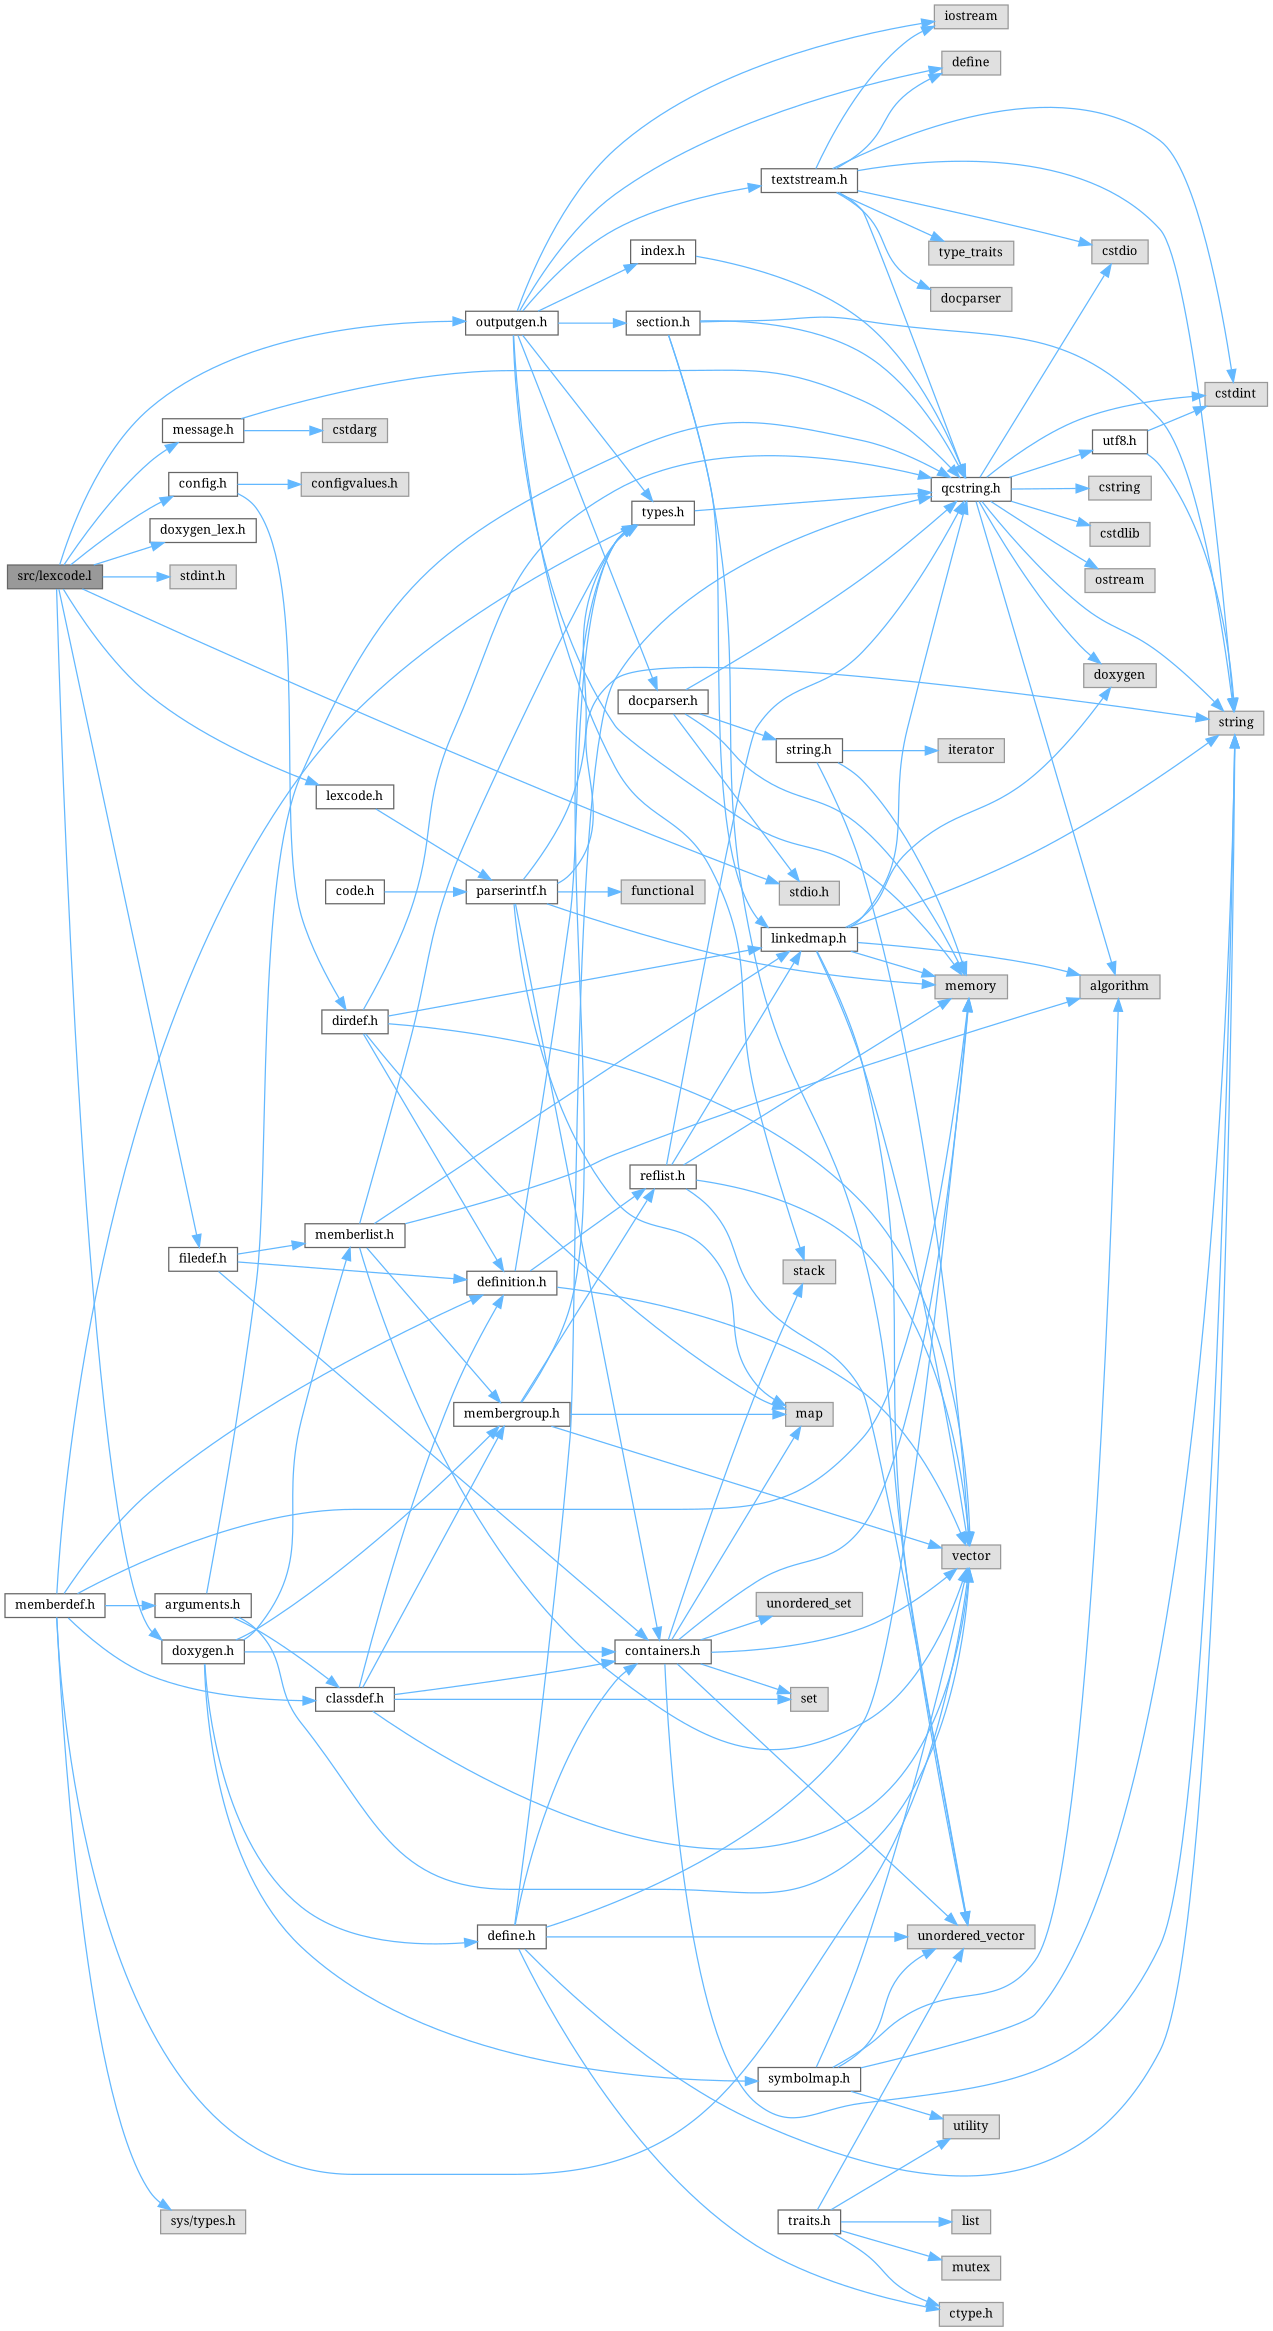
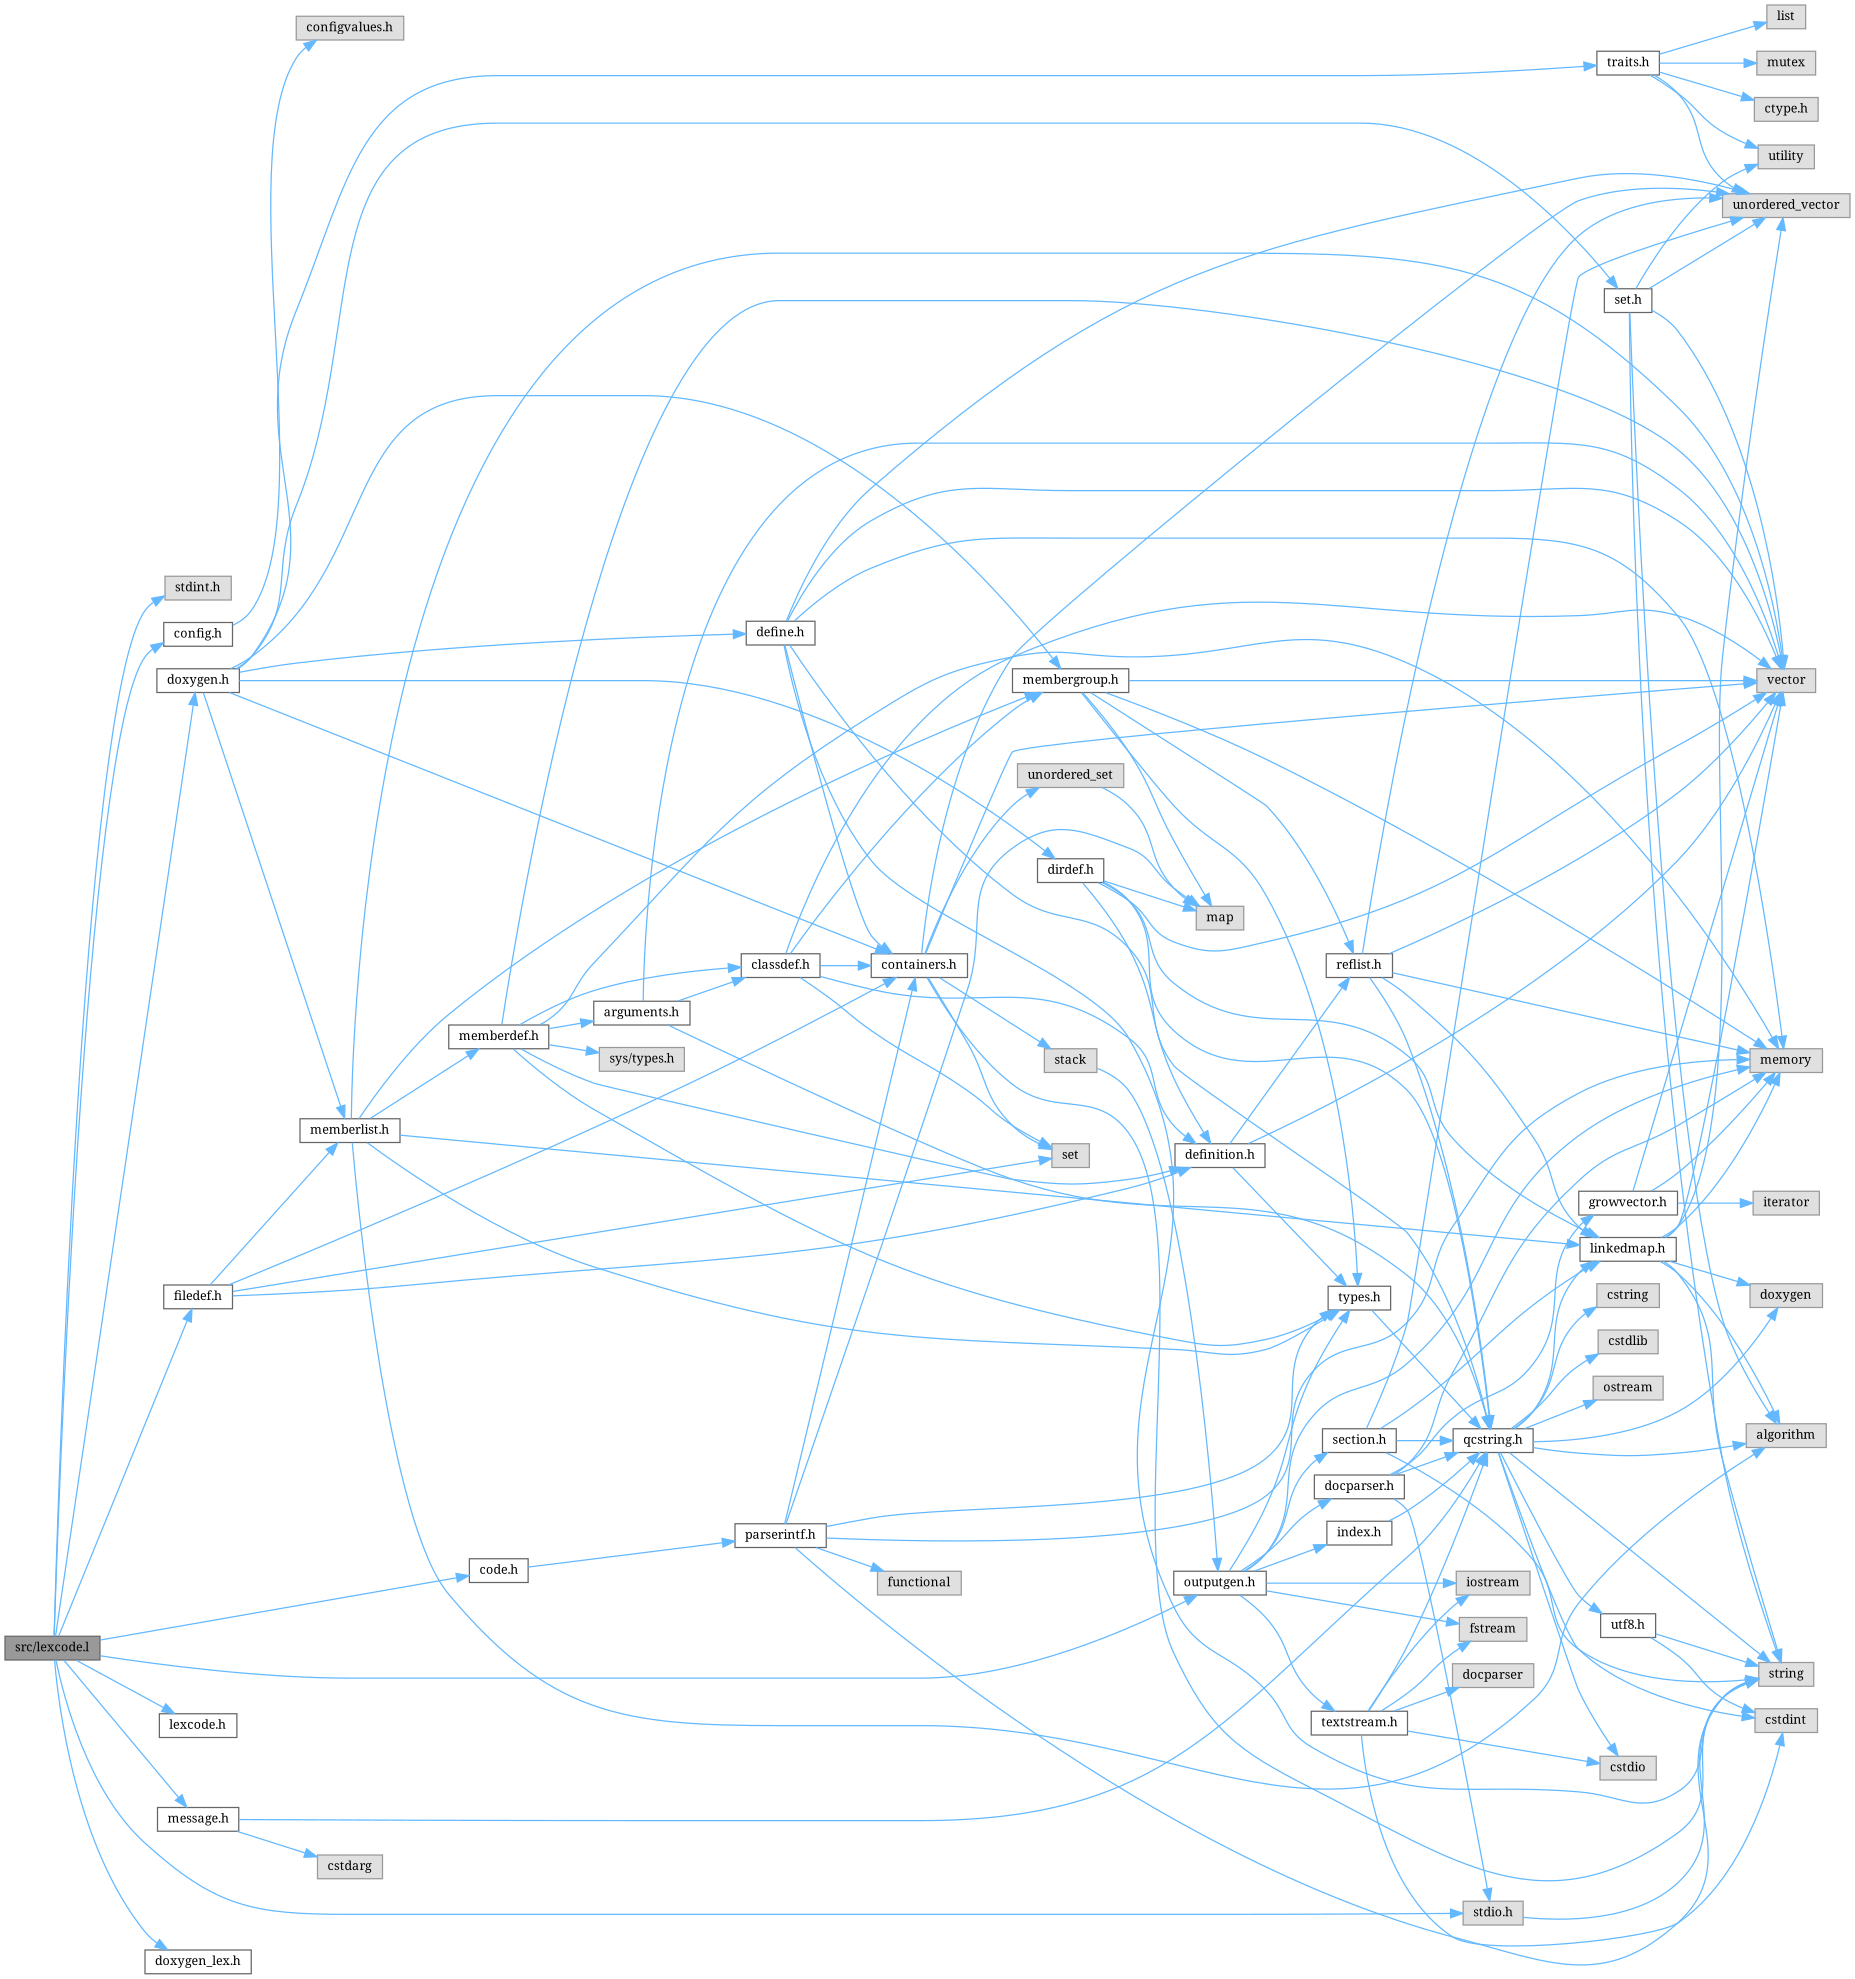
(971, 63) -> (1493, 1629)
none -> (685, 76)
(971, 253) -> none
(1184, 303) -> (1696, 1857)
(908, 725) -> (1554, 1351)
(290, 744) -> (663, 682)
(809, 751) -> (1628, 1203)
(642, 801) -> (1188, 1301)
(436, 846) -> none
none -> (419, 1087)
none -> (636, 1226)
(914, 1381) -> (1439, 851)
(733, 1539) -> (1149, 839)
none -> (279, 1609)
(809, 2079) -> (1628, 301)
(678, 2181) -> (1294, 491)
